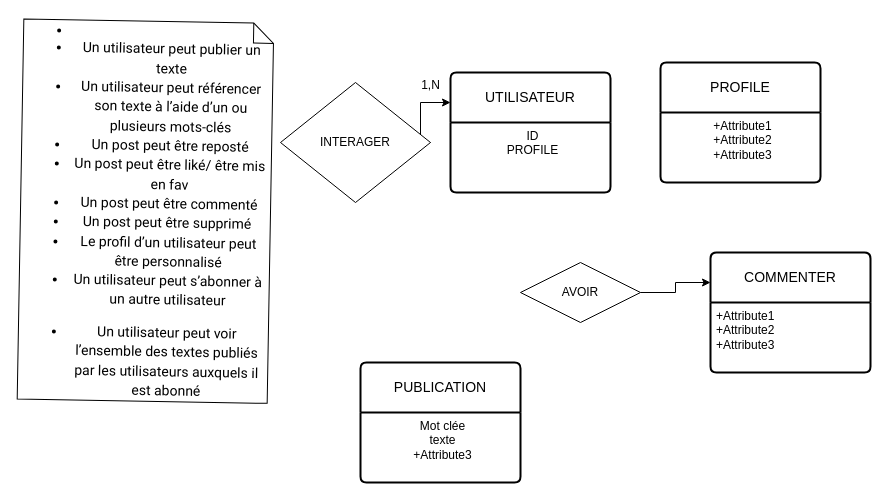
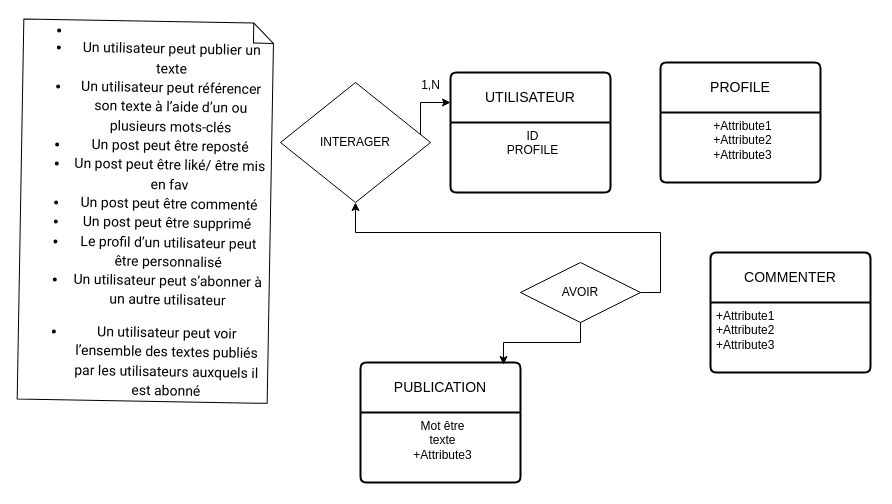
(676, 283) -> (529, 233)
none -> (545, 343)
(443, 441) -> (443, 441)
